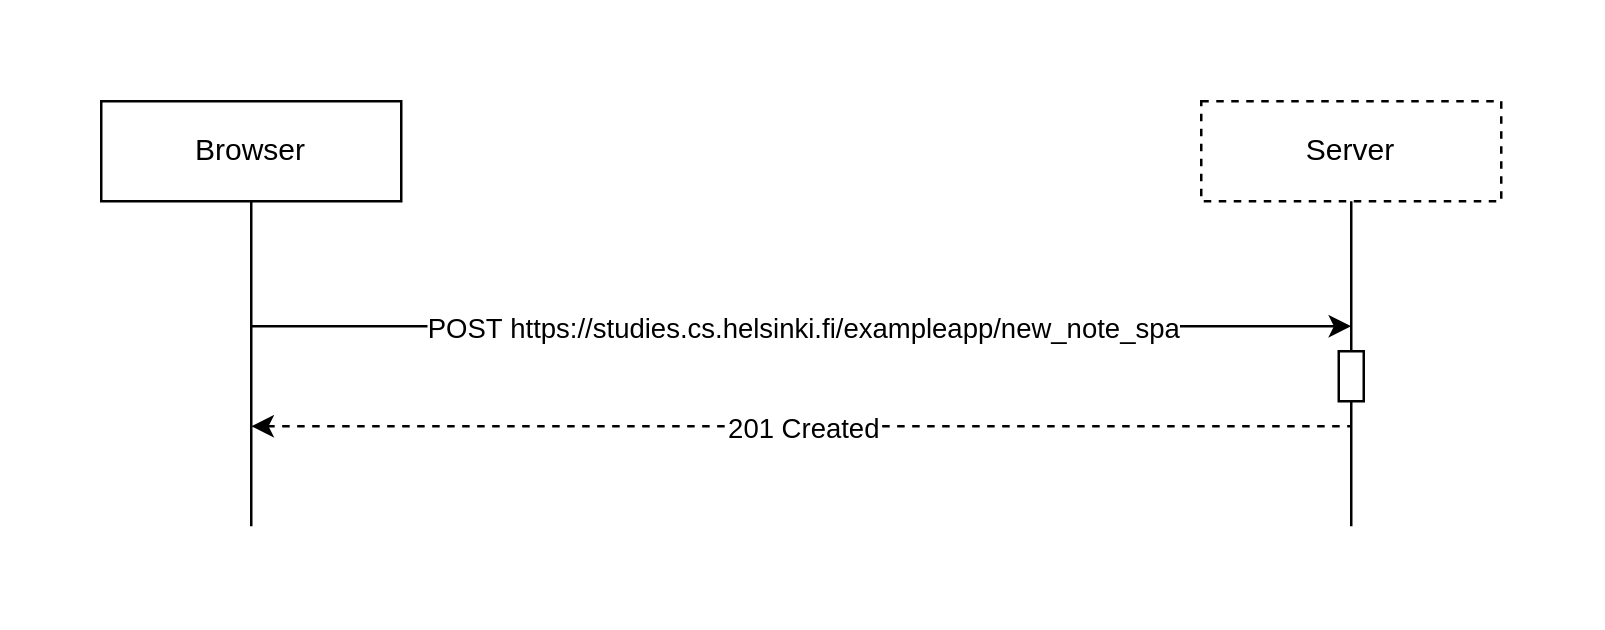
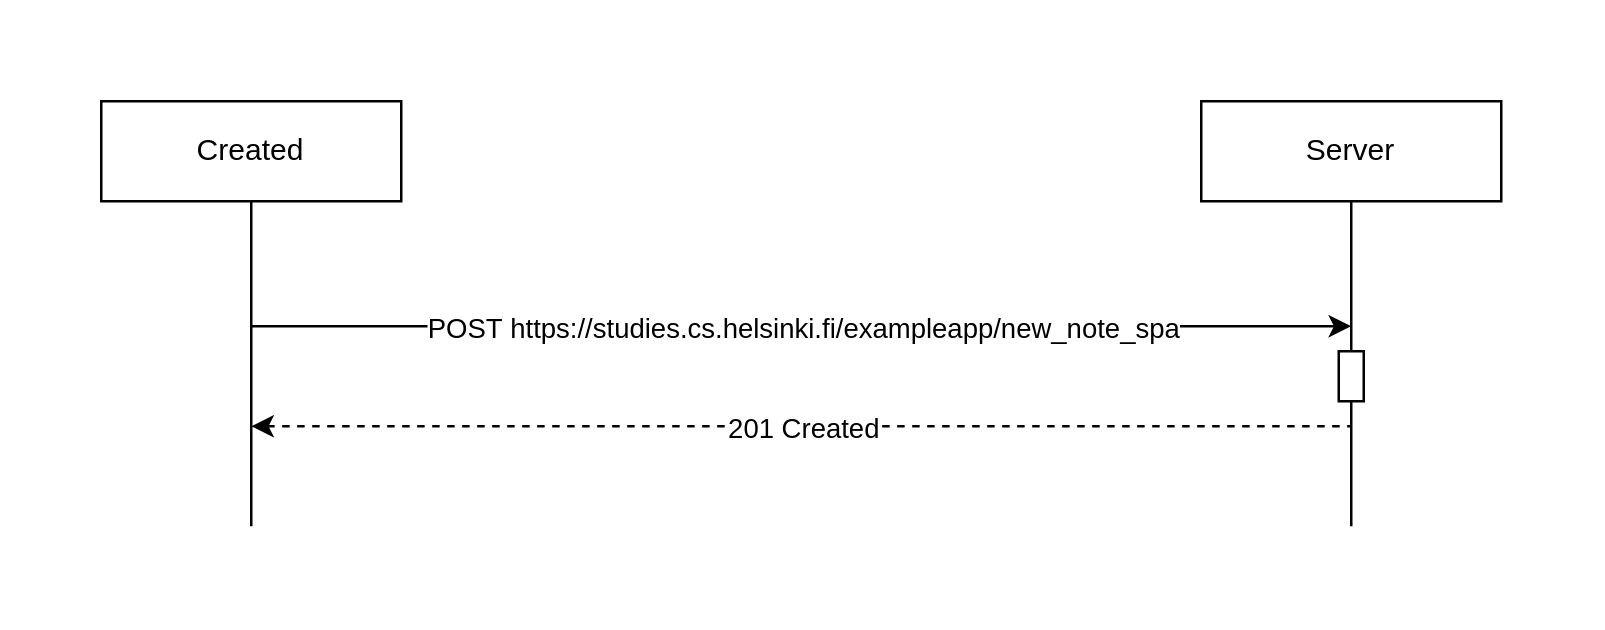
(251, 151) -> (251, 151)
(1351, 151) -> (1351, 151)
